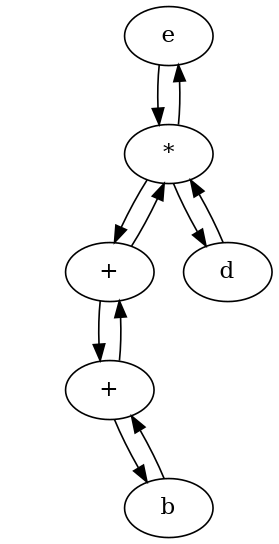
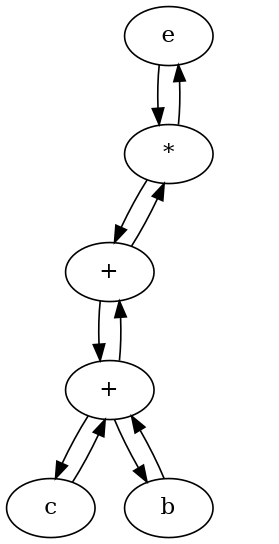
(228, 272) -> none
none -> (51, 508)
